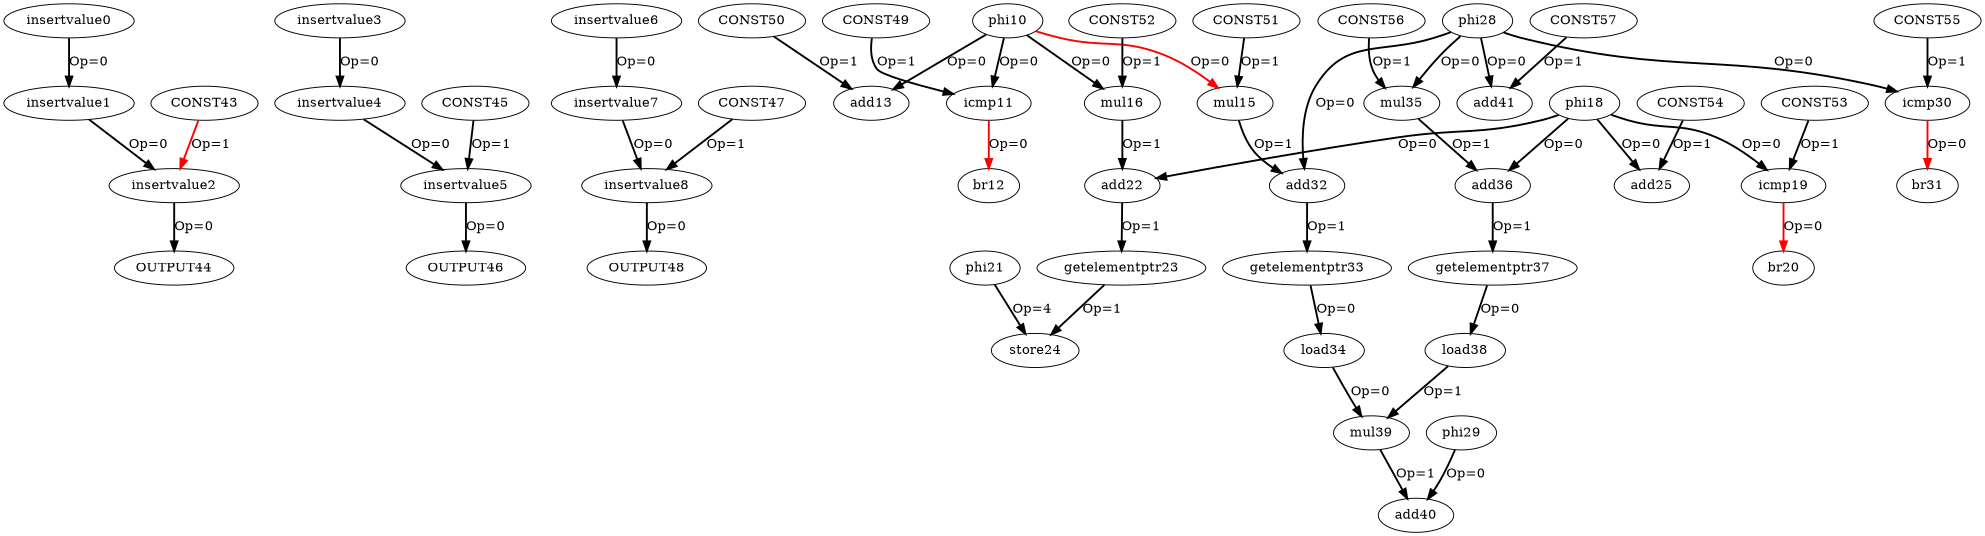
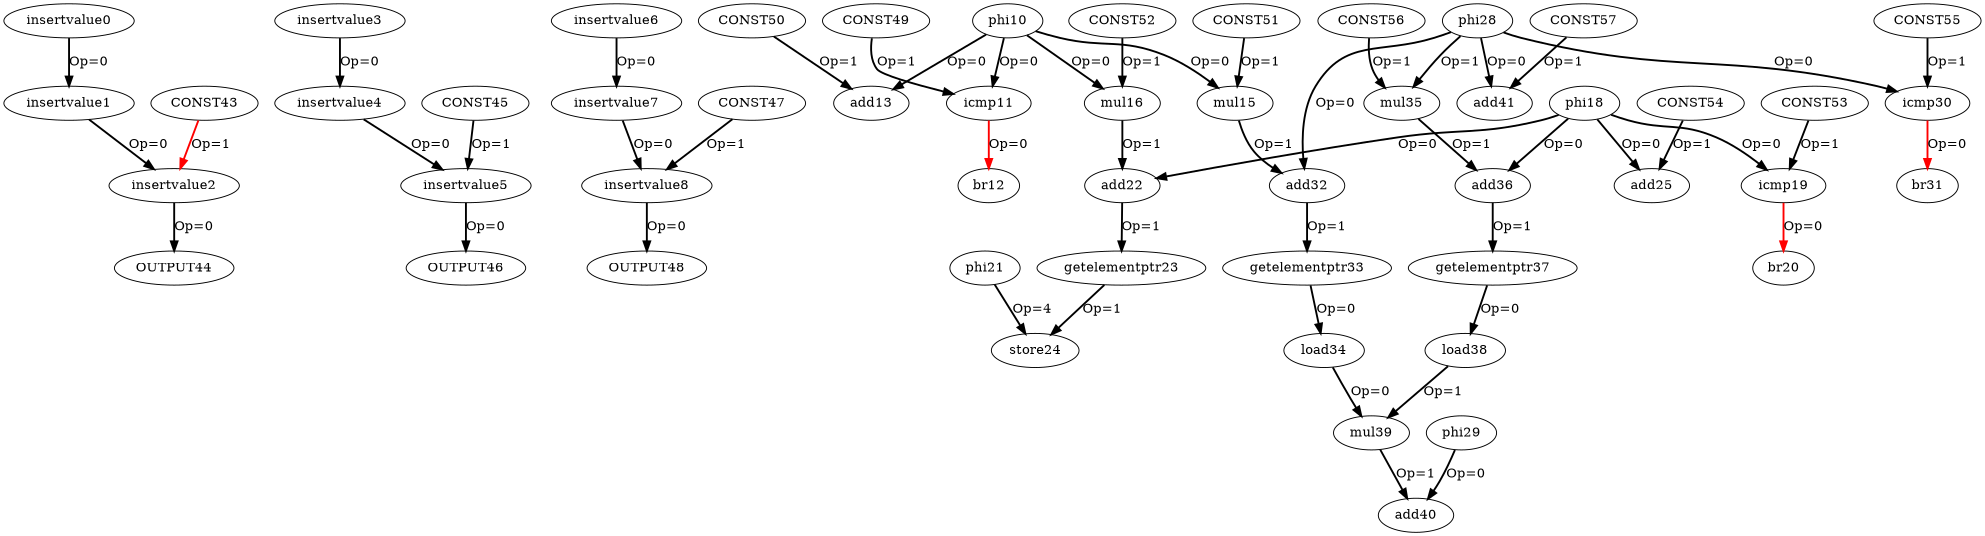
(1131, 46) -> (1131, 46)
(1461, 62) -> (1461, 62)
